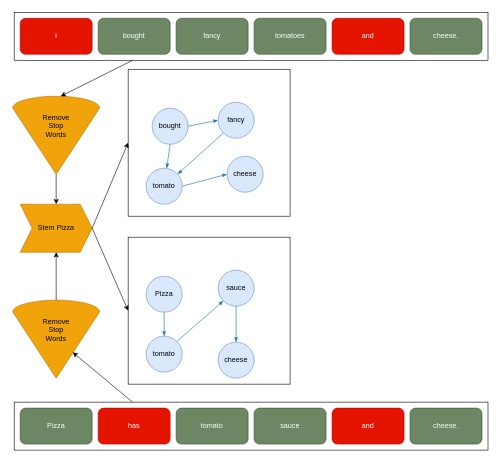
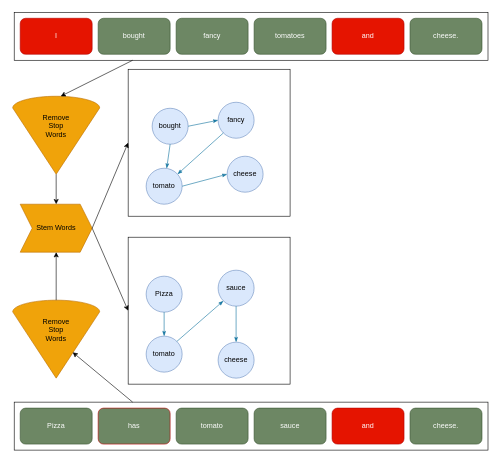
(56, 228) -> (56, 228)
(134, 426) -> (134, 426)
